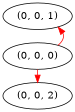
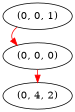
(63, 40) -> (13, 33)
(38, 96) -> (38, 96)
